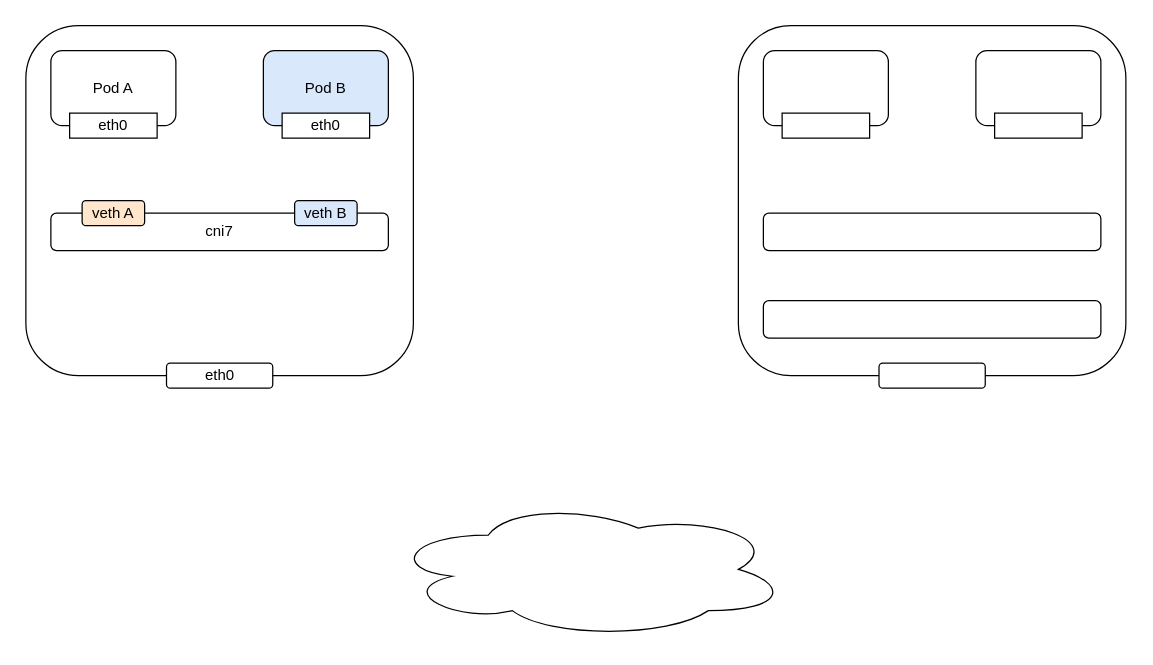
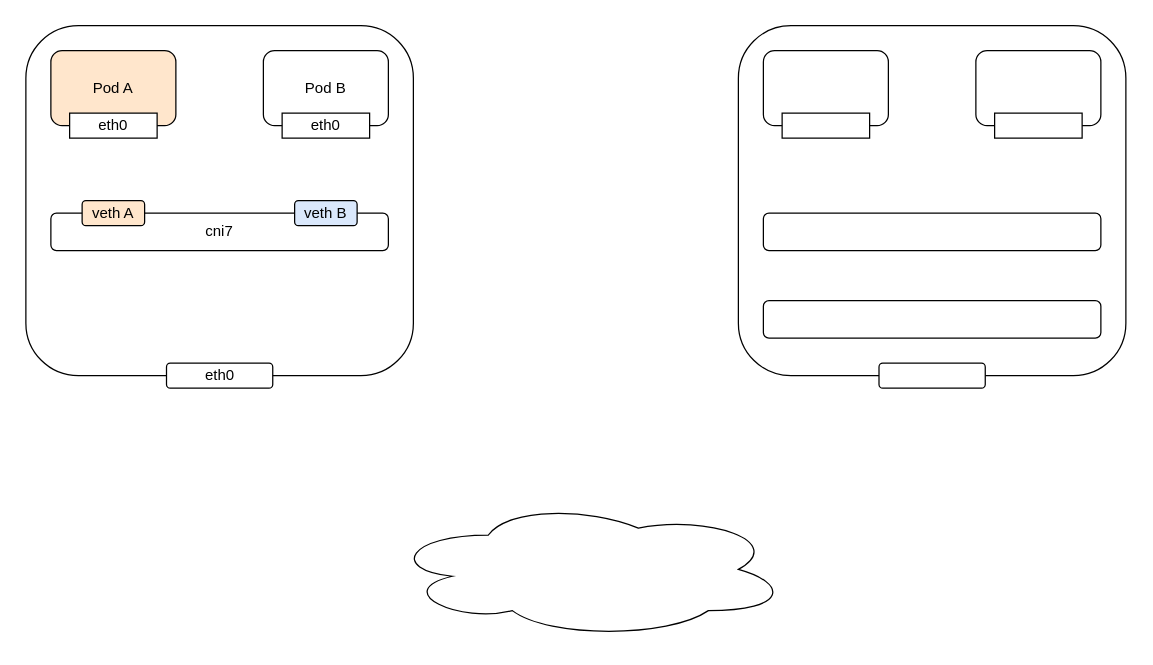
(113, 88) -> (113, 88)
(326, 88) -> (326, 88)
